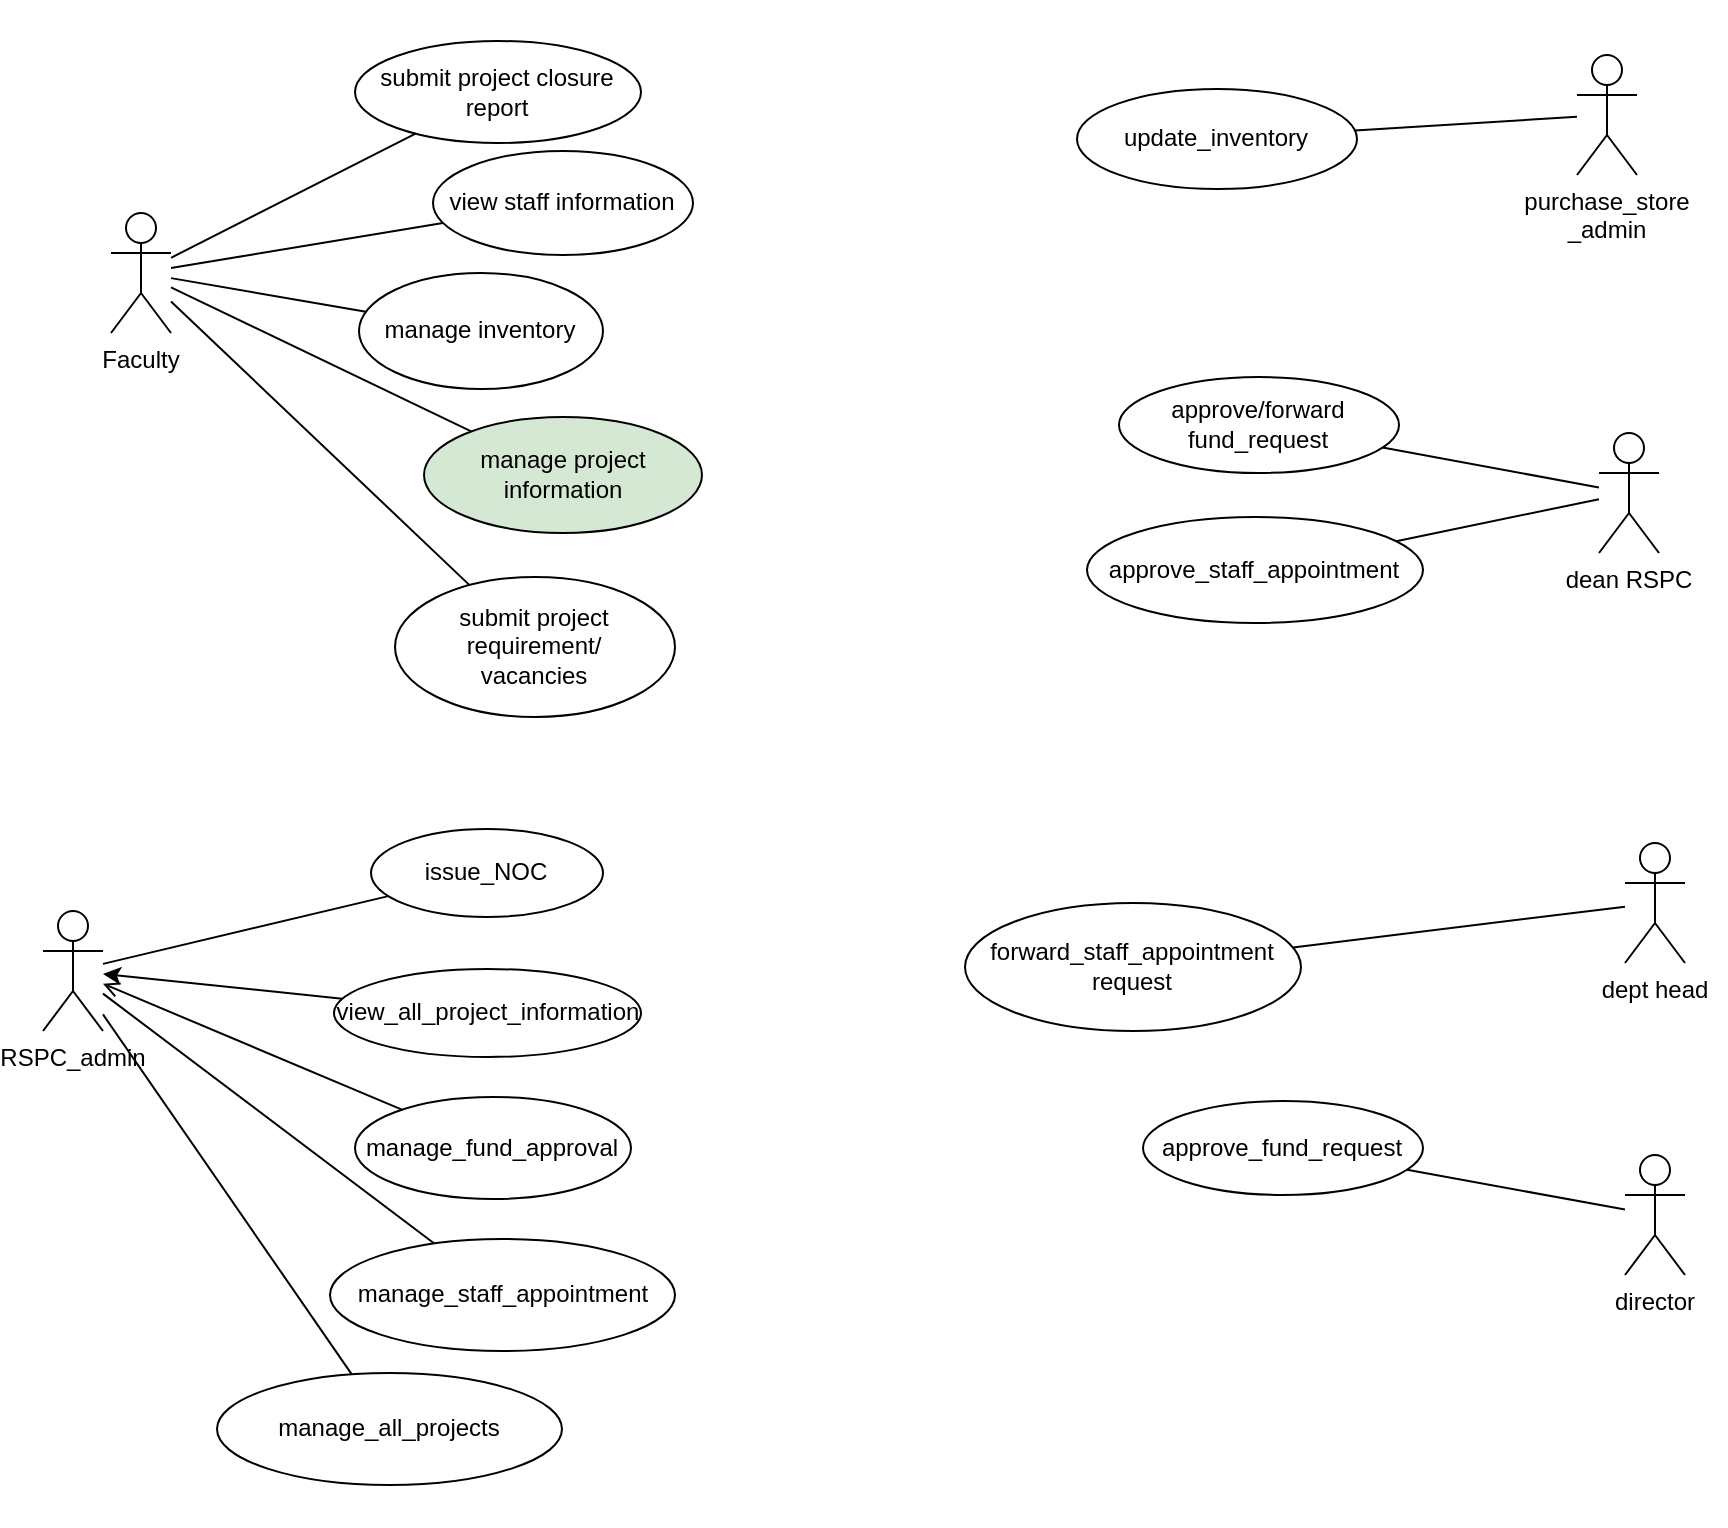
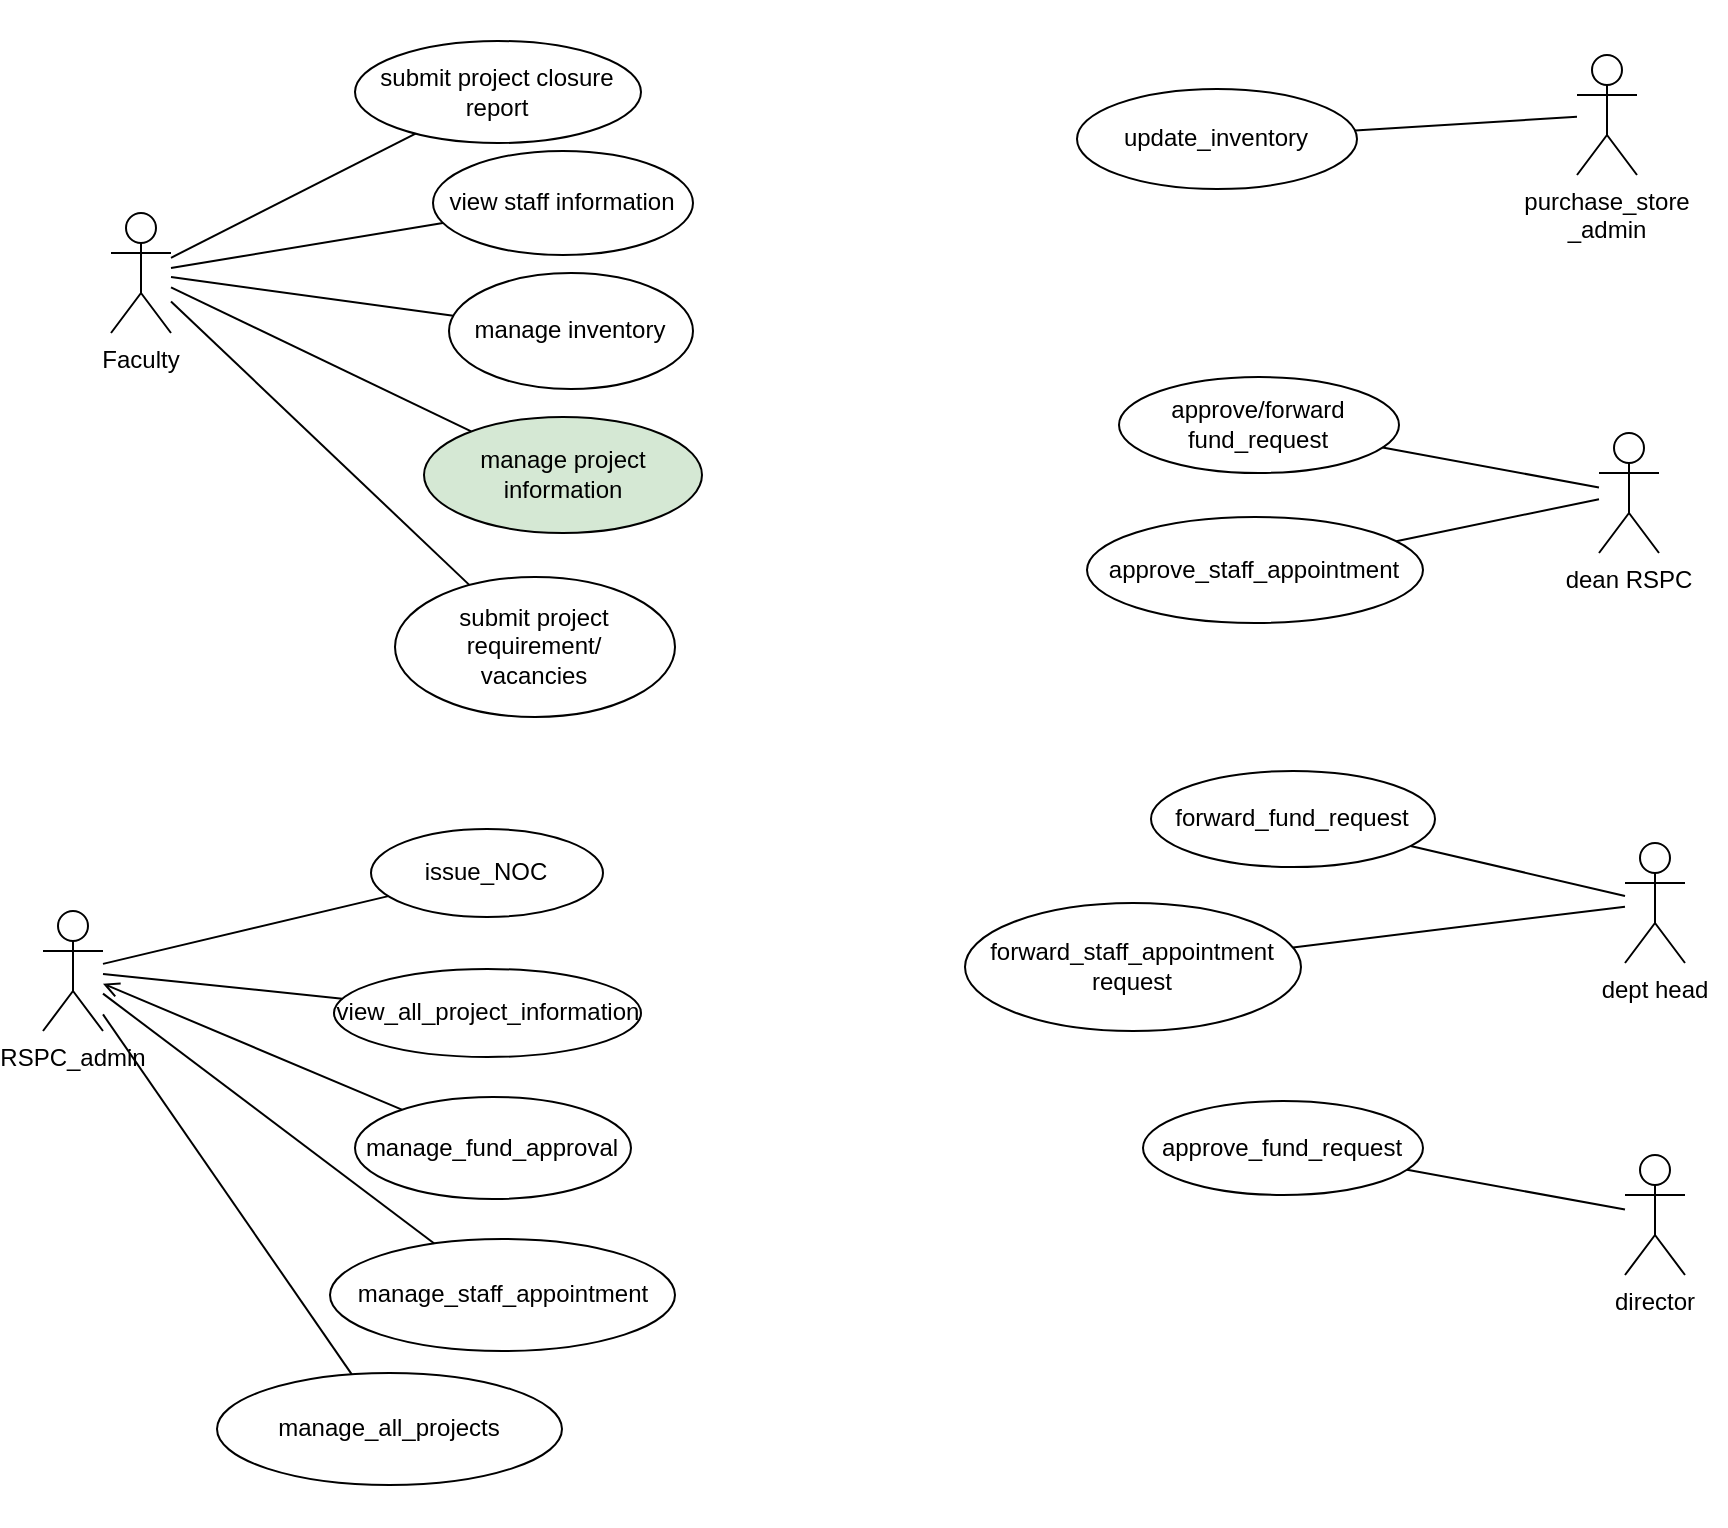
(481, 331) -> (571, 331)
none -> (1293, 819)
none -> (1518, 871)
(118, 976) -> (111, 975)
